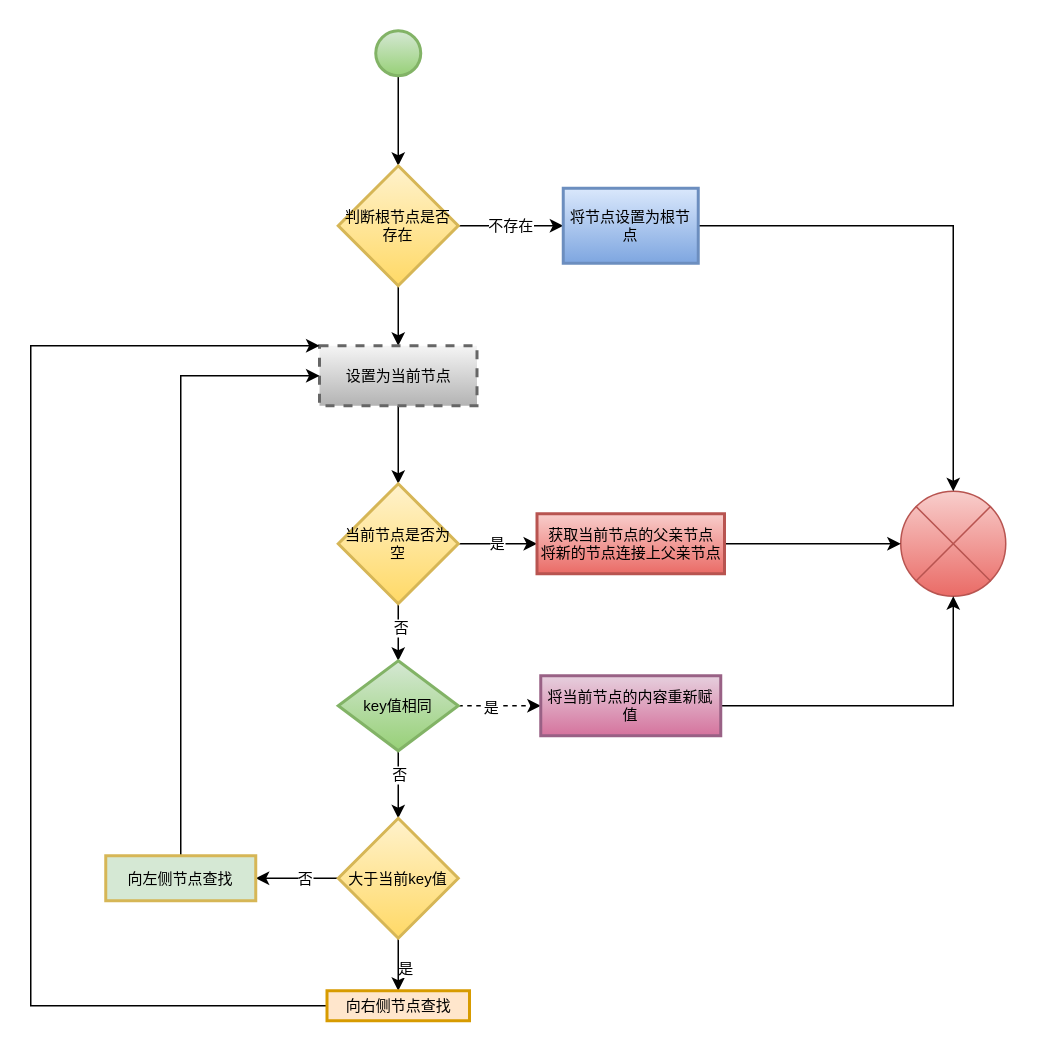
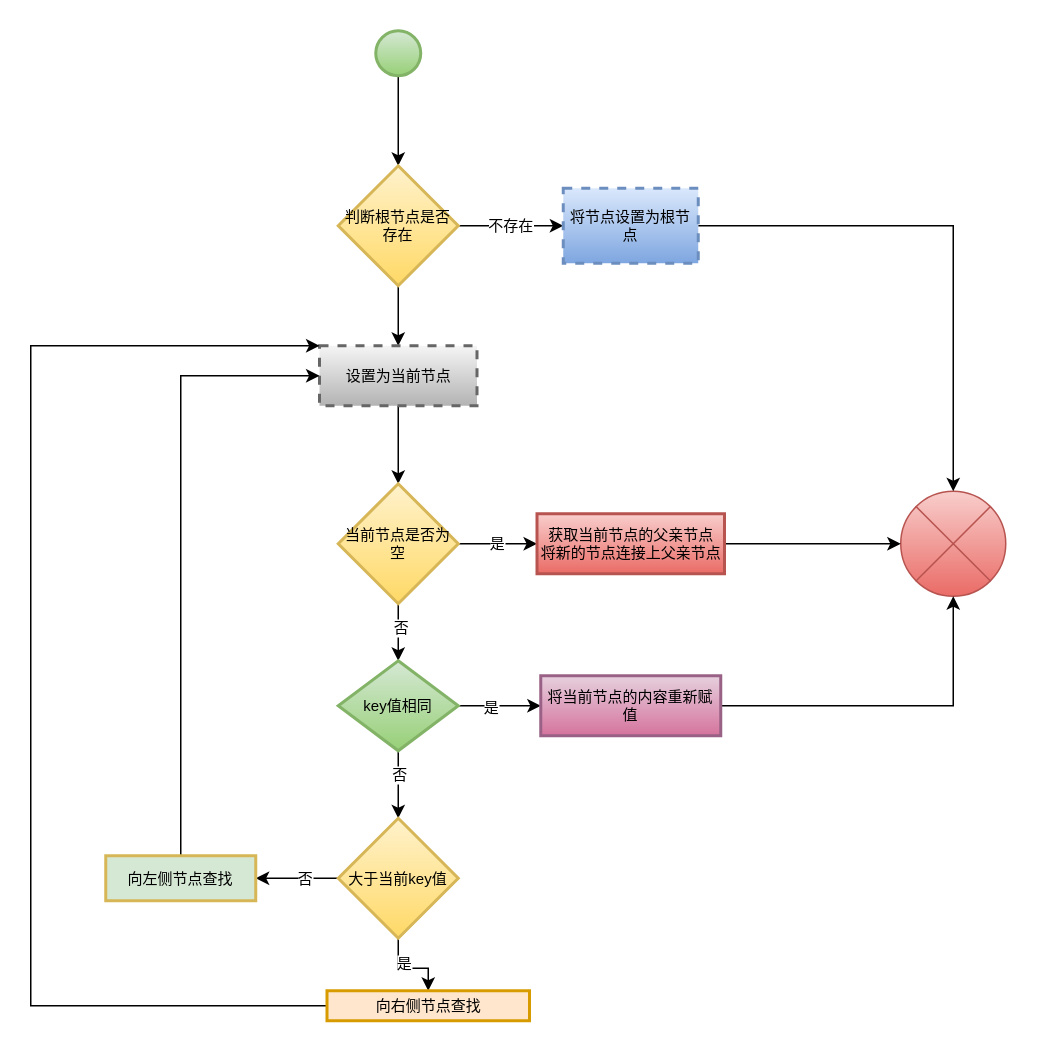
(631, 226) -> (631, 226)
(513, 706) -> (513, 706)
(398, 1006) -> (428, 1006)
